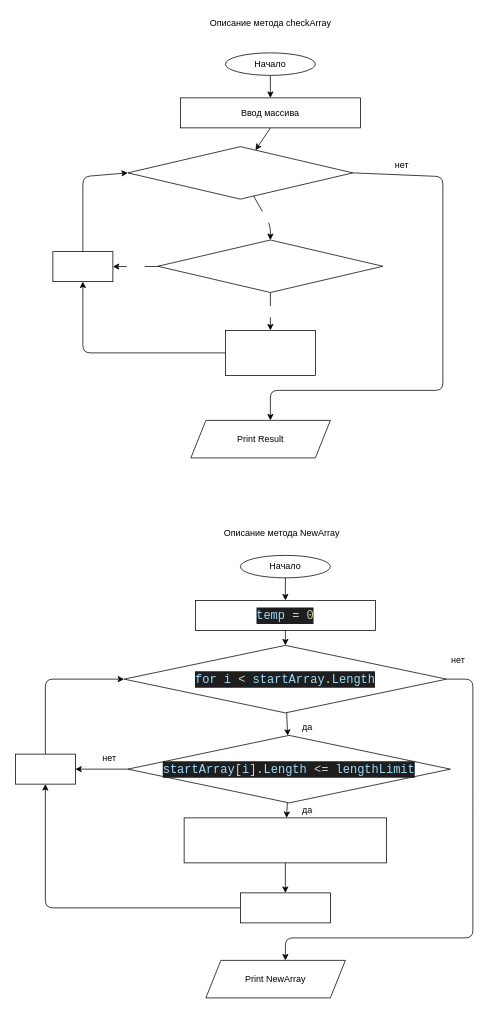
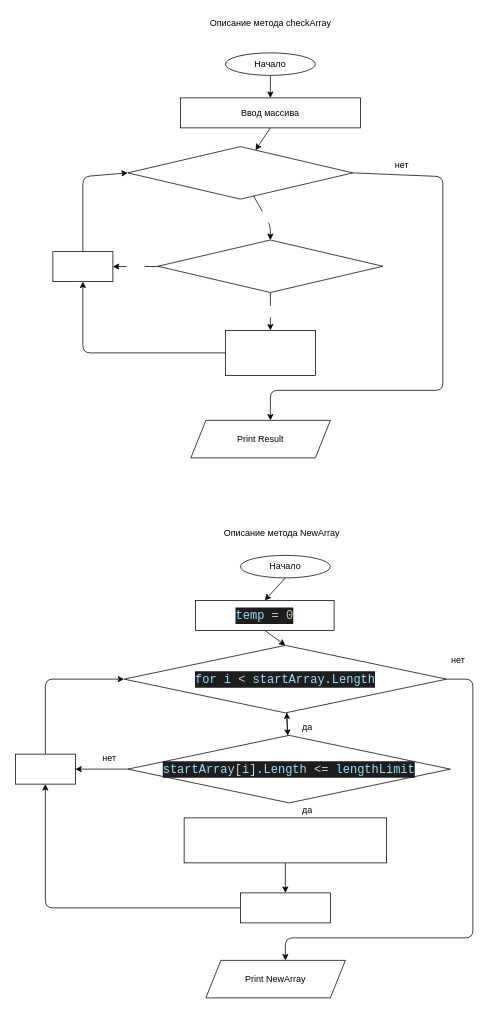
(285, 615) -> (265, 615)
(287, 807) -> (288, 734)
